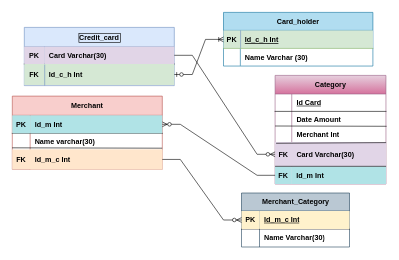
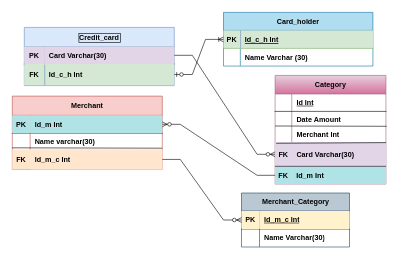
(310, 103) -> (308, 103)
